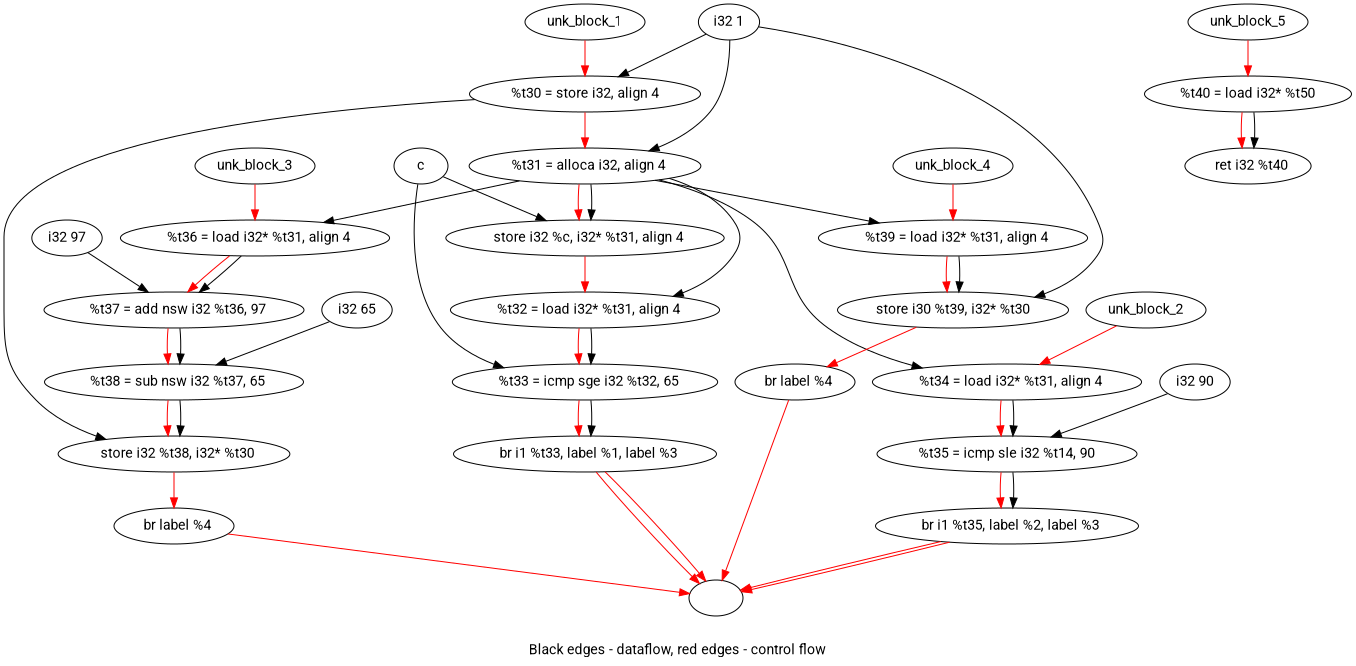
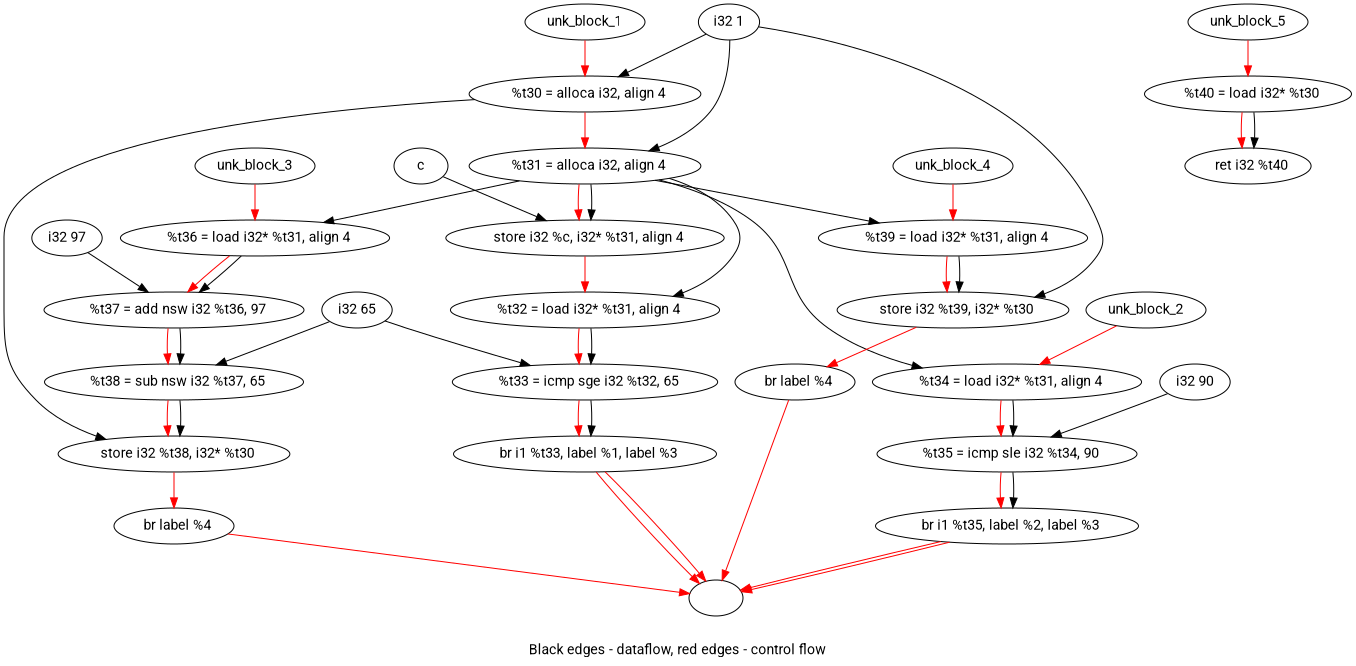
(585, 94) -> (585, 94)
(1248, 94) -> (1248, 94)
(422, 291) -> (452, 343)
(953, 310) -> (953, 310)
(1007, 454) -> (1007, 454)
